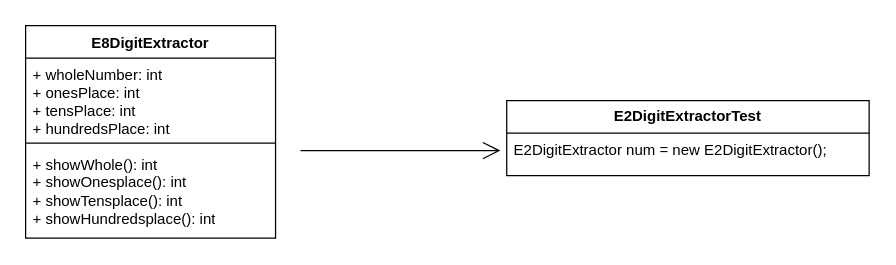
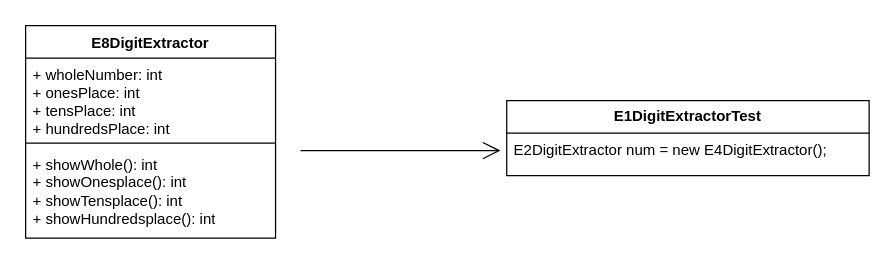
(688, 117) -> (688, 117)
(689, 160) -> (689, 160)
